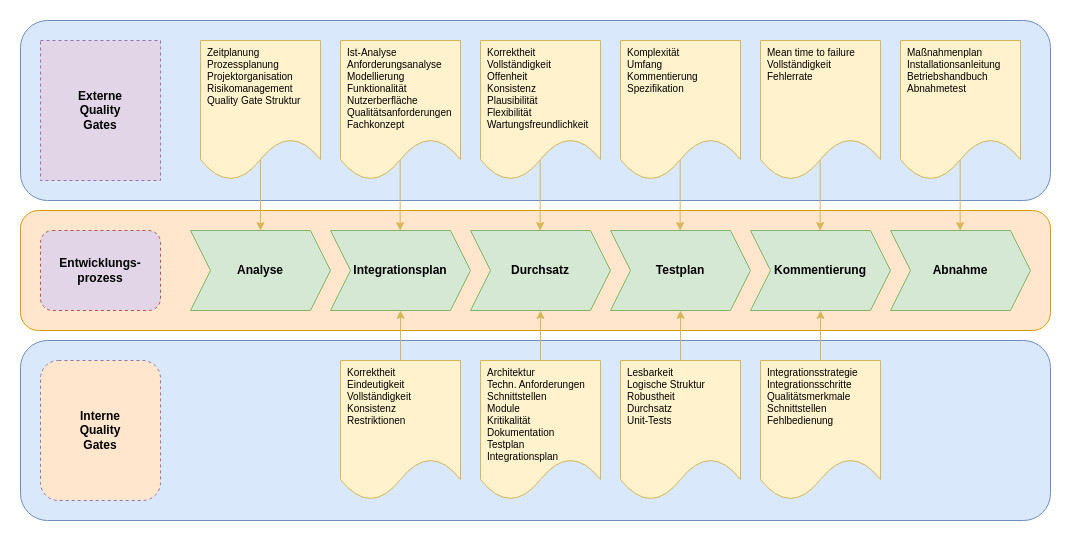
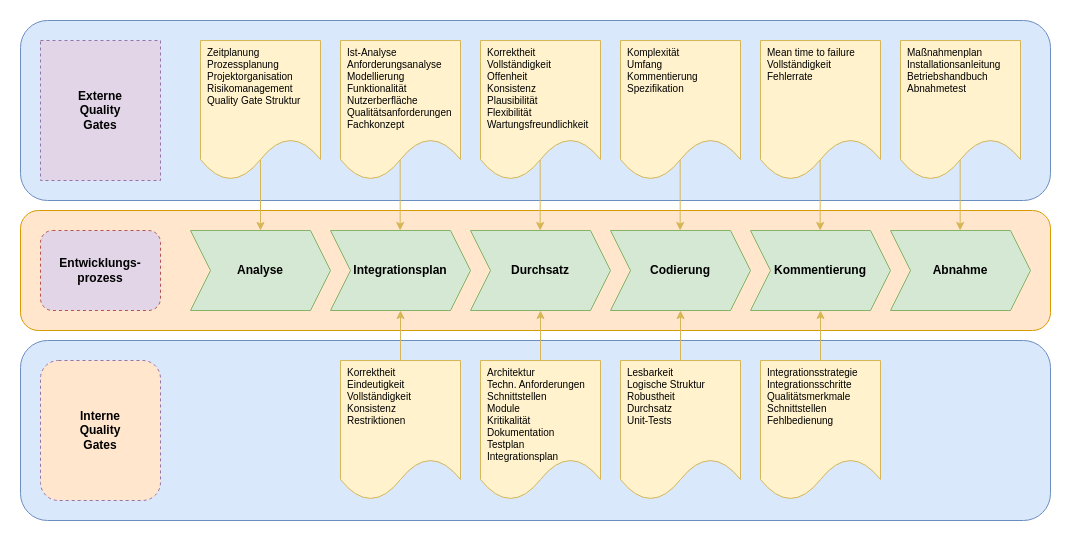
(681, 271) -> (681, 271)
